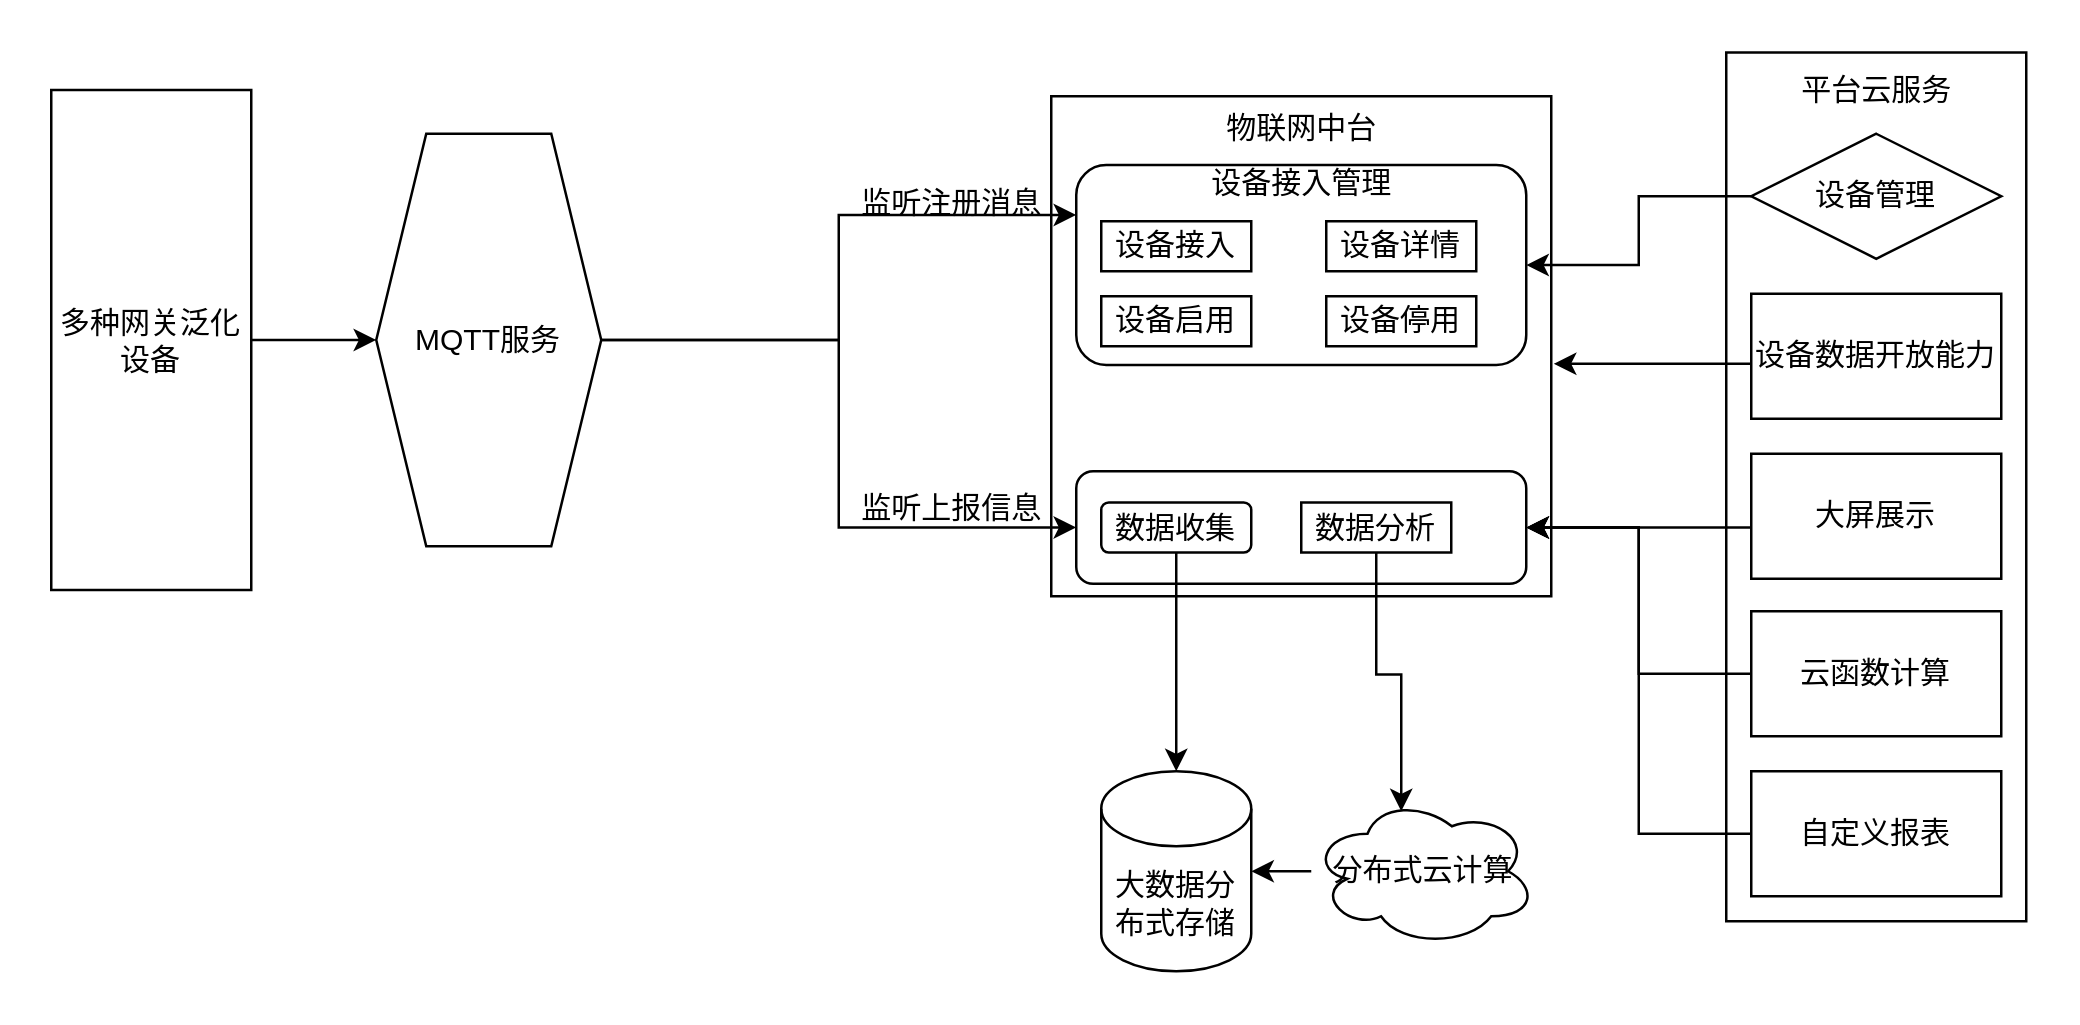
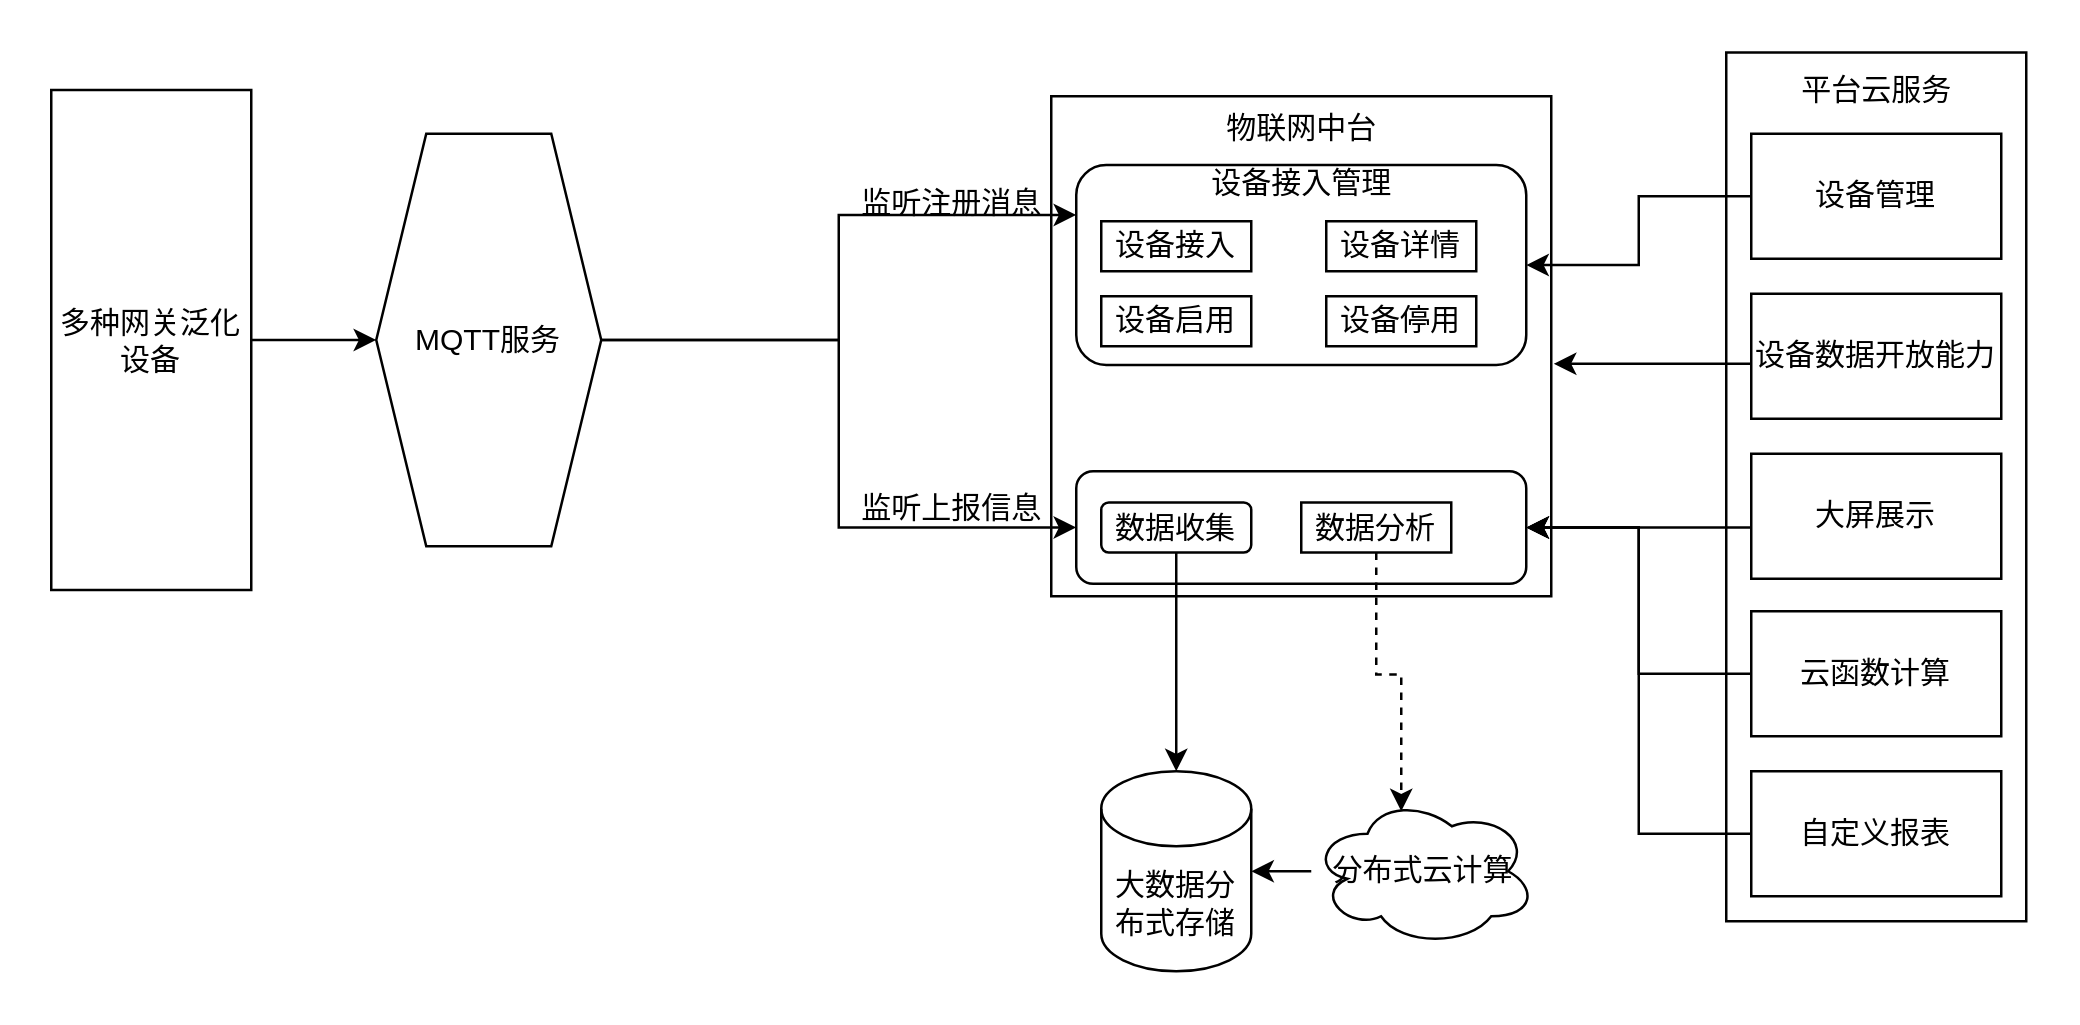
(1876, 196) -> (1876, 196)
(1390, 675) -> (1390, 675)
